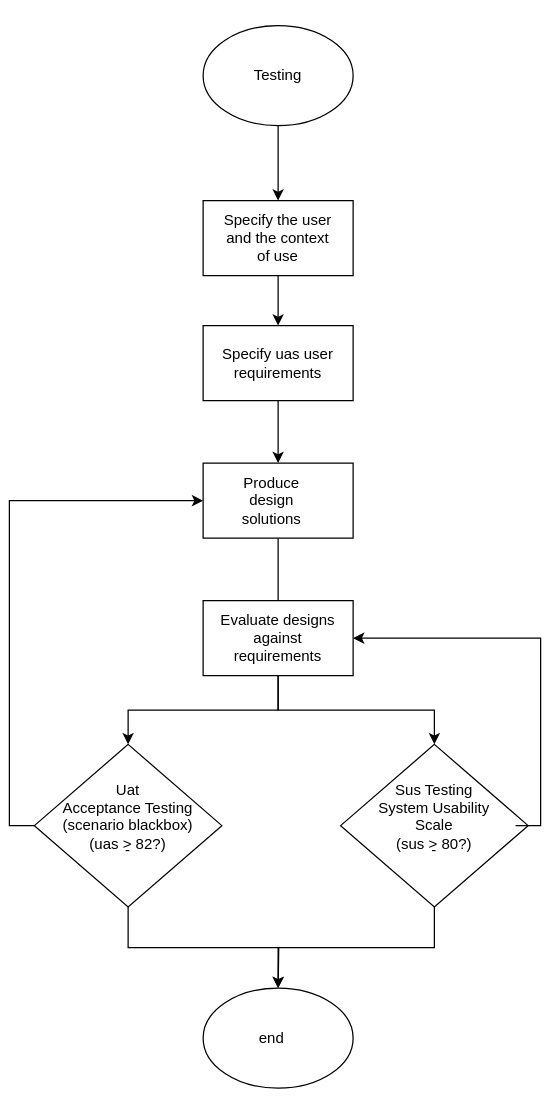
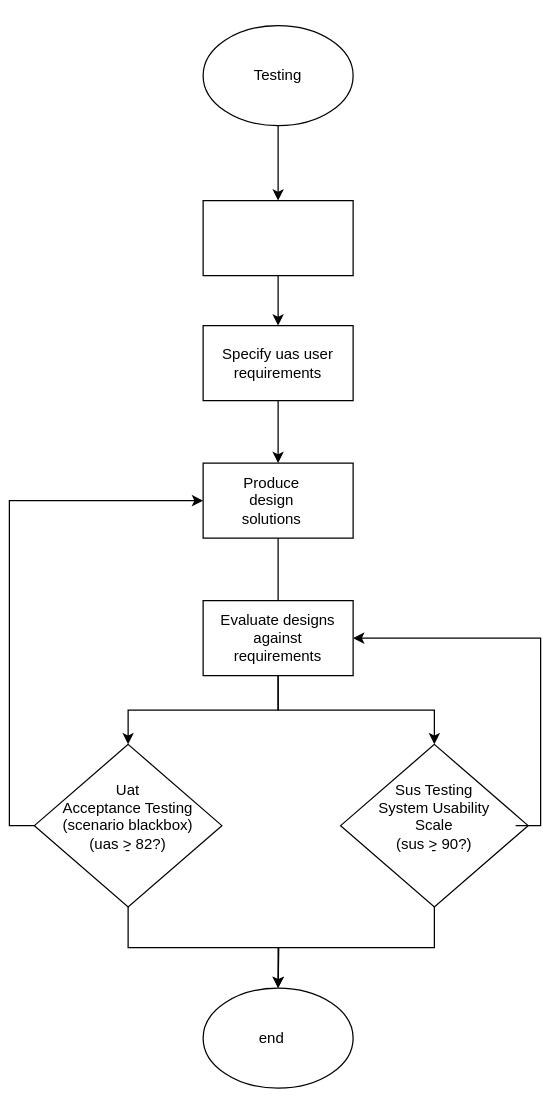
(278, 238) -> none
(434, 826) -> (434, 826)
